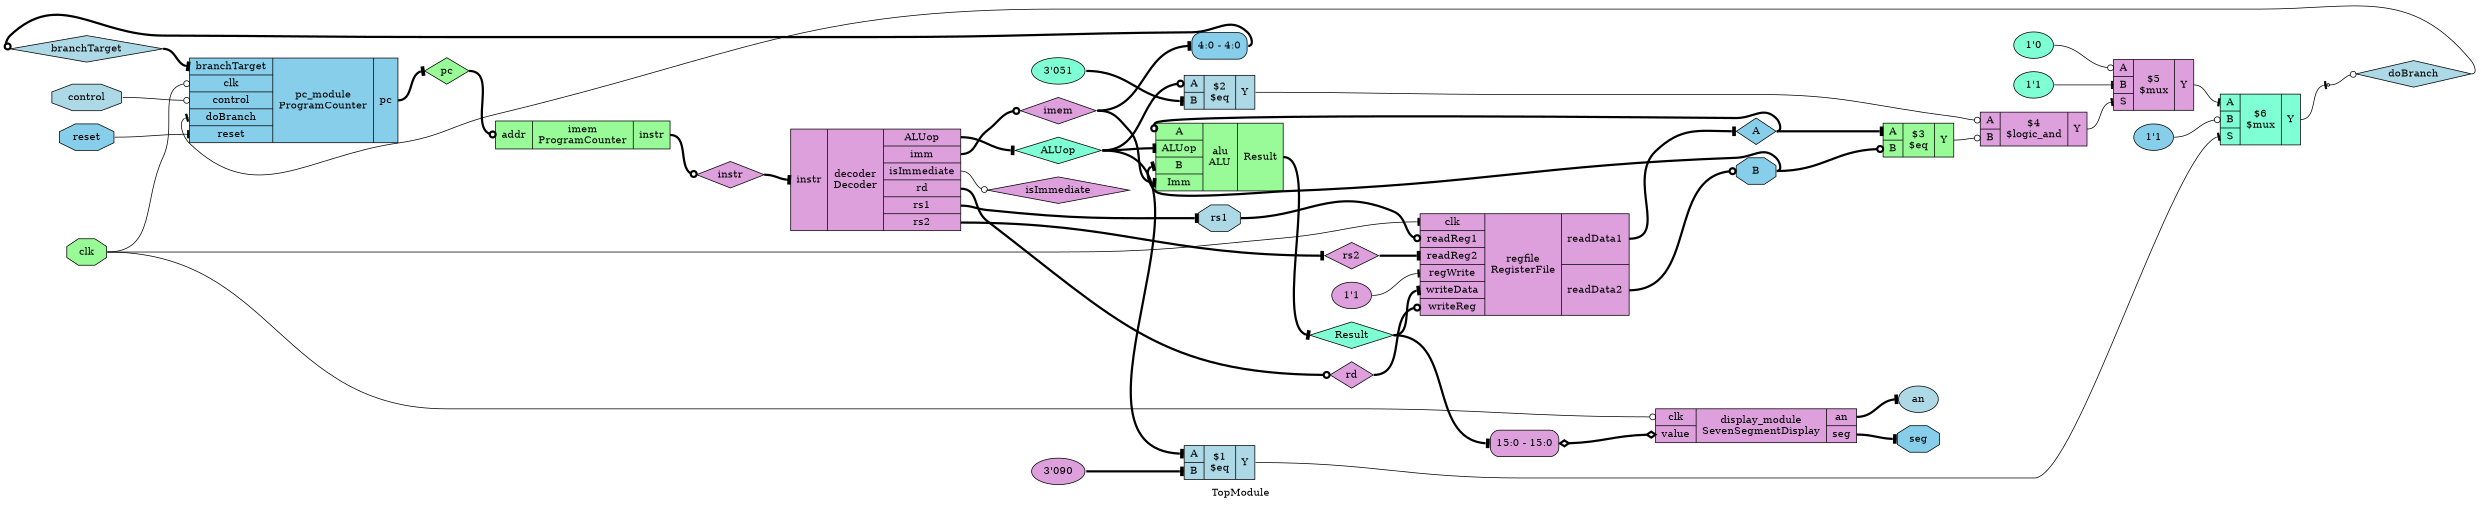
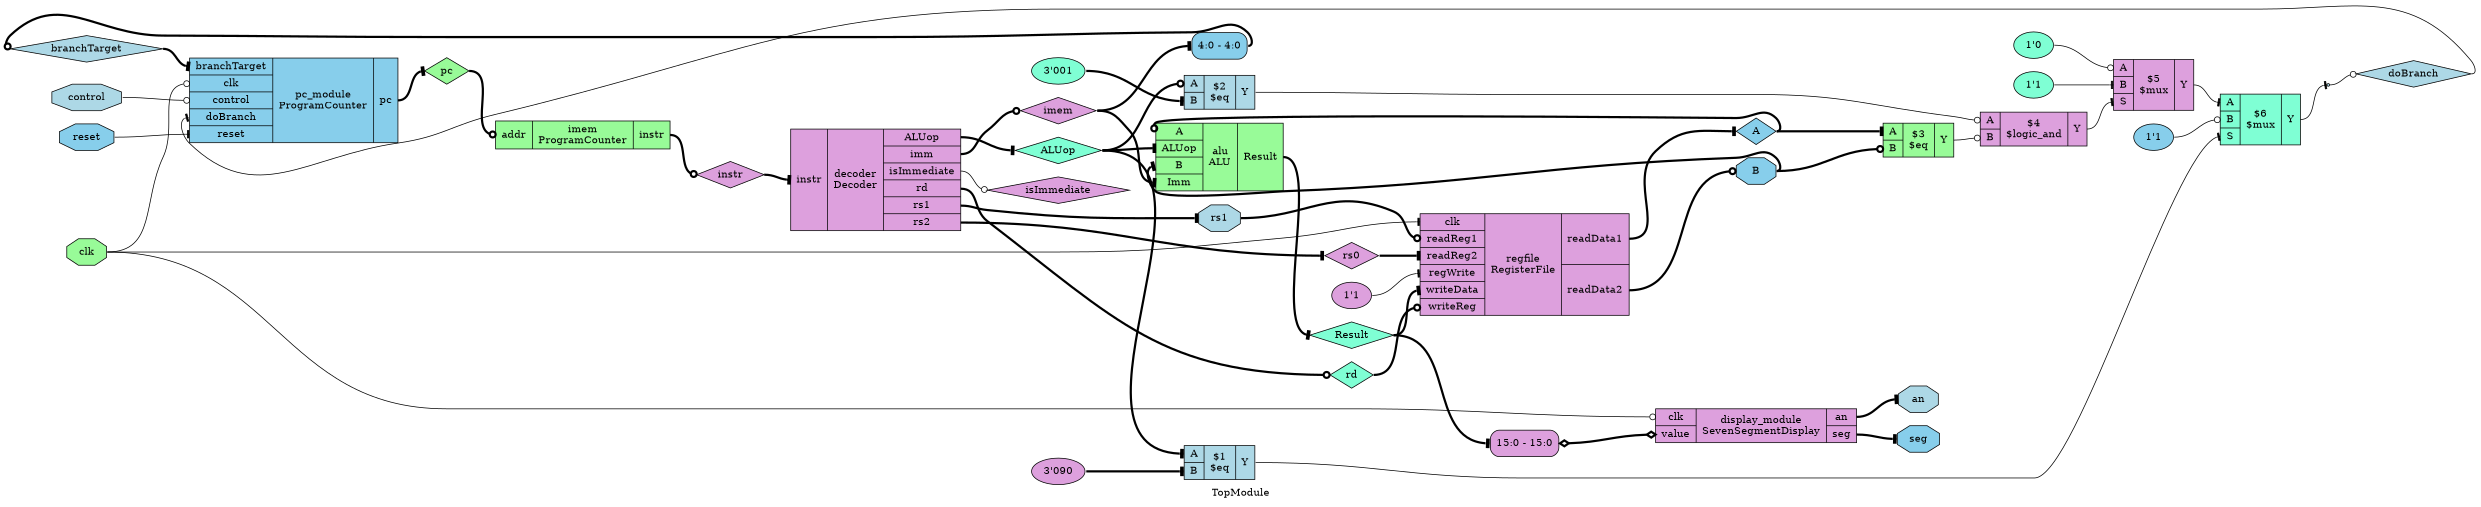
(1058, 71) -> (1058, 71)
(1352, 256) -> (1352, 256)
(1352, 375) -> (1352, 375)
(1918, 399) -> (1918, 399)
